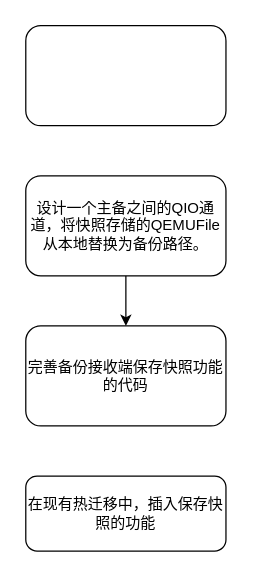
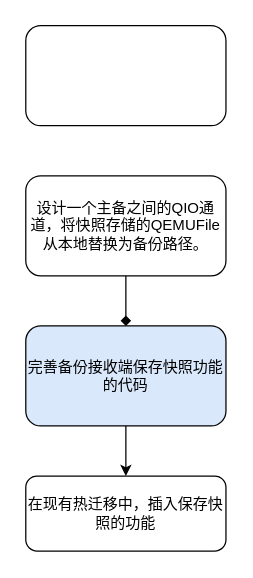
(126, 316) -> (126, 315)
(126, 376) -> (126, 376)
none -> (126, 447)
